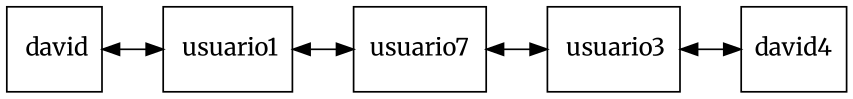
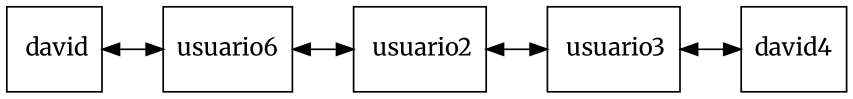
(228, 49) -> (228, 49)
(420, 49) -> (420, 49)
